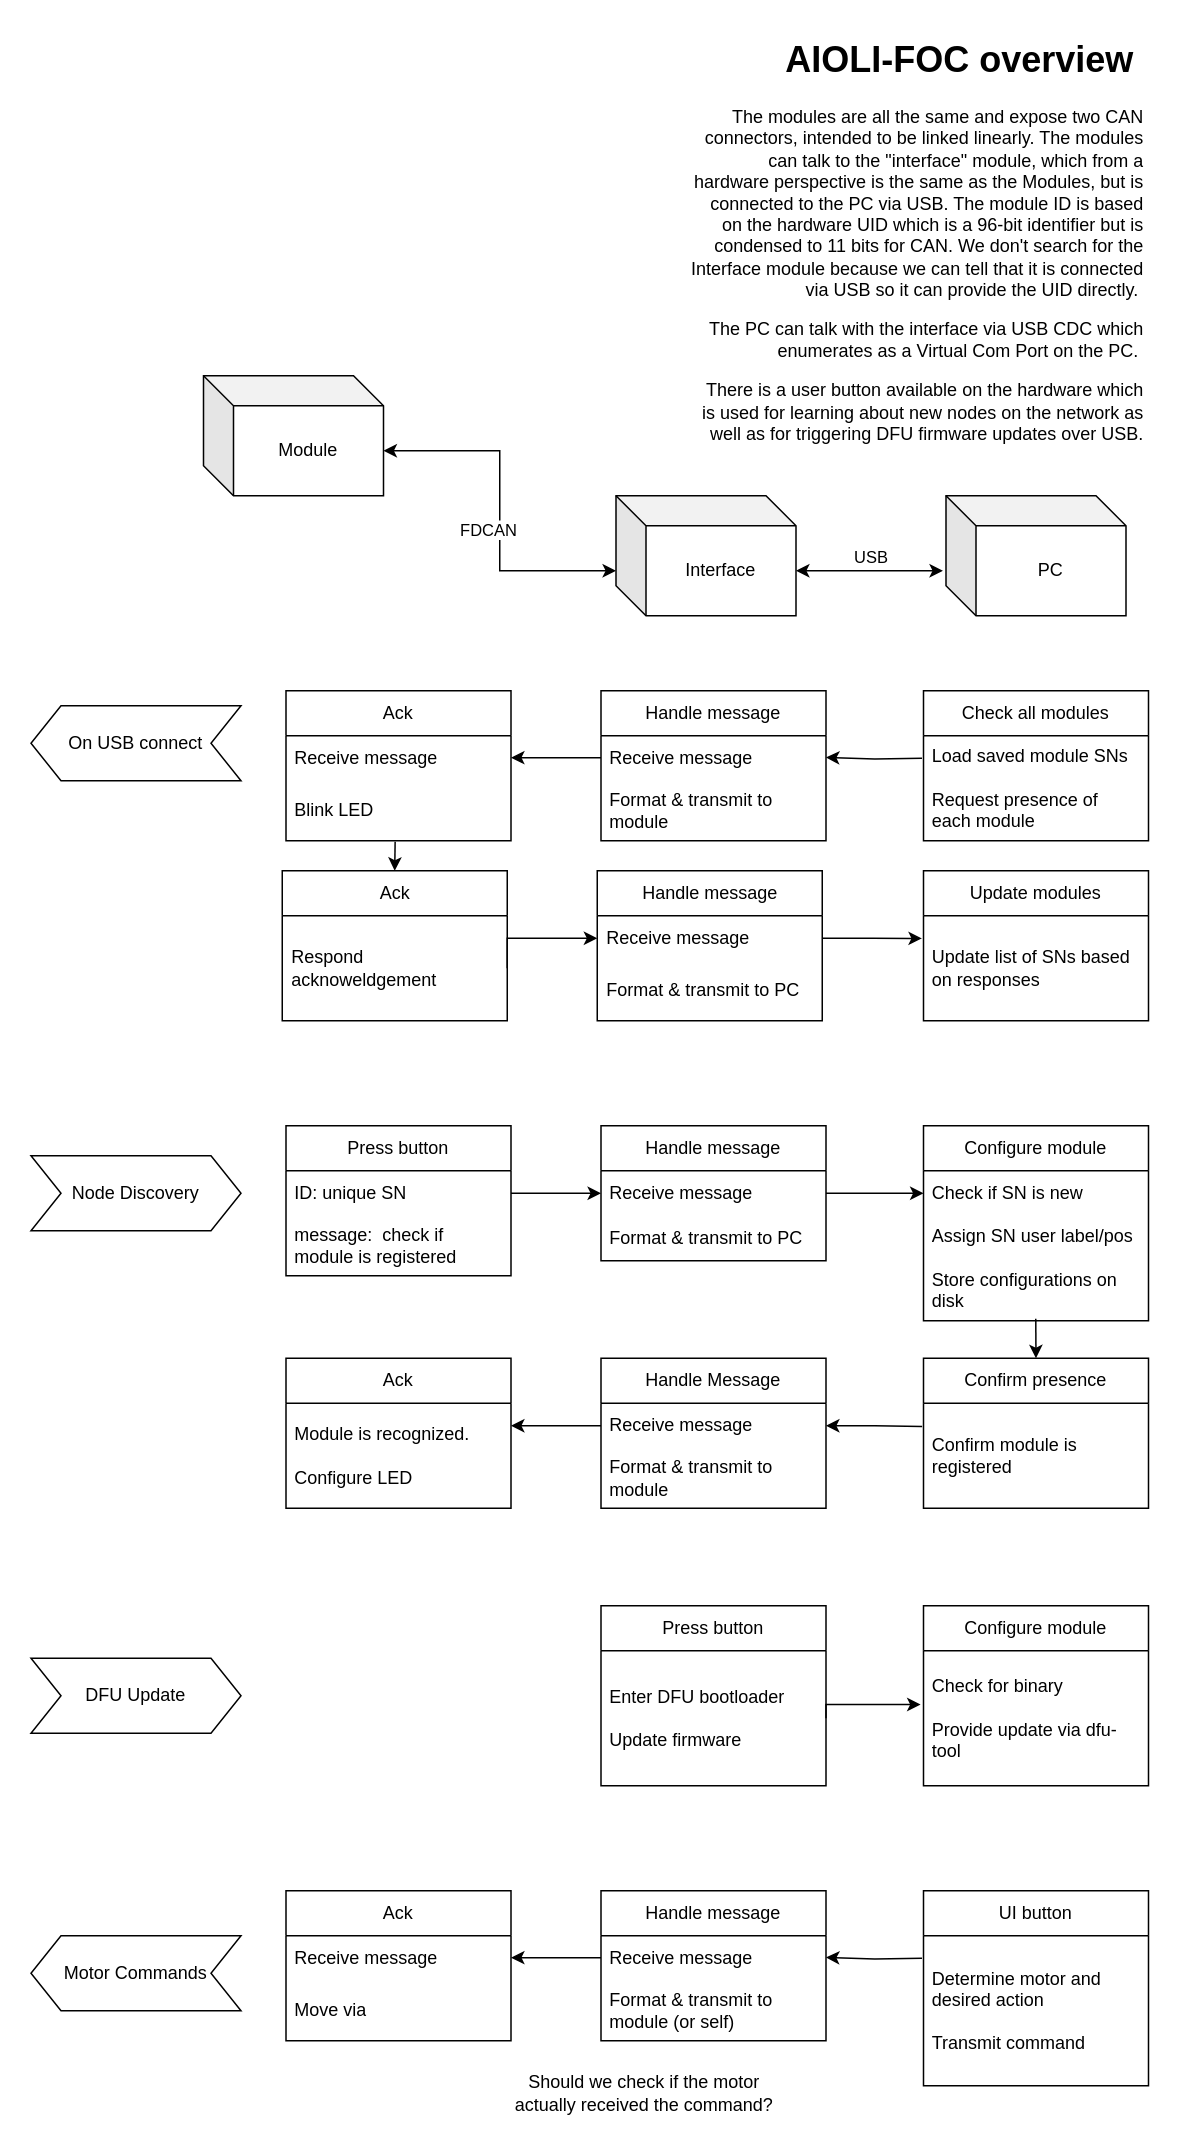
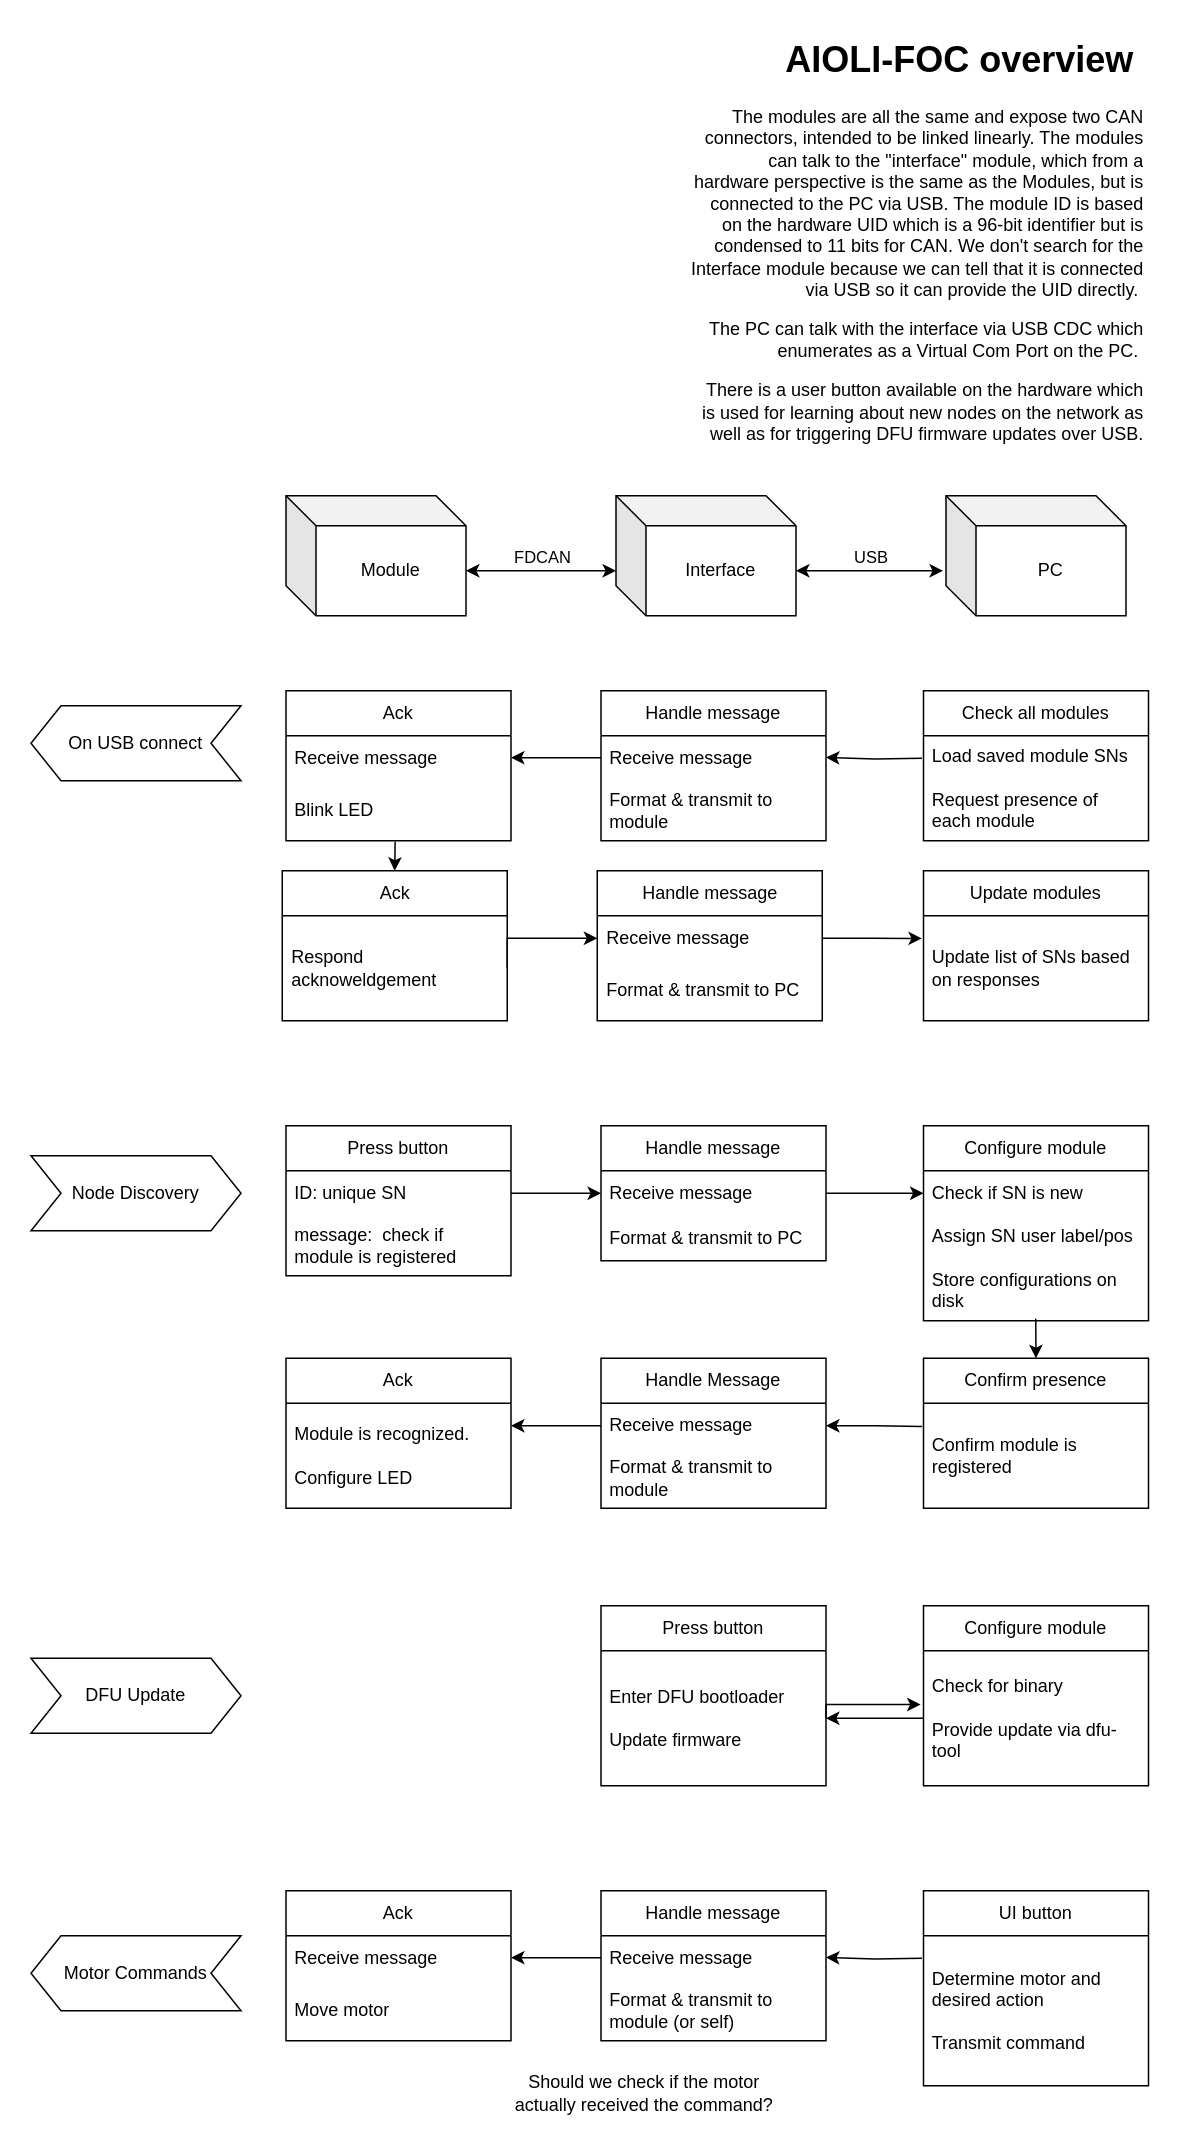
(293, 436) -> (376, 556)
none -> (879, 1718)
(330, 2011) -> (343, 2011)
